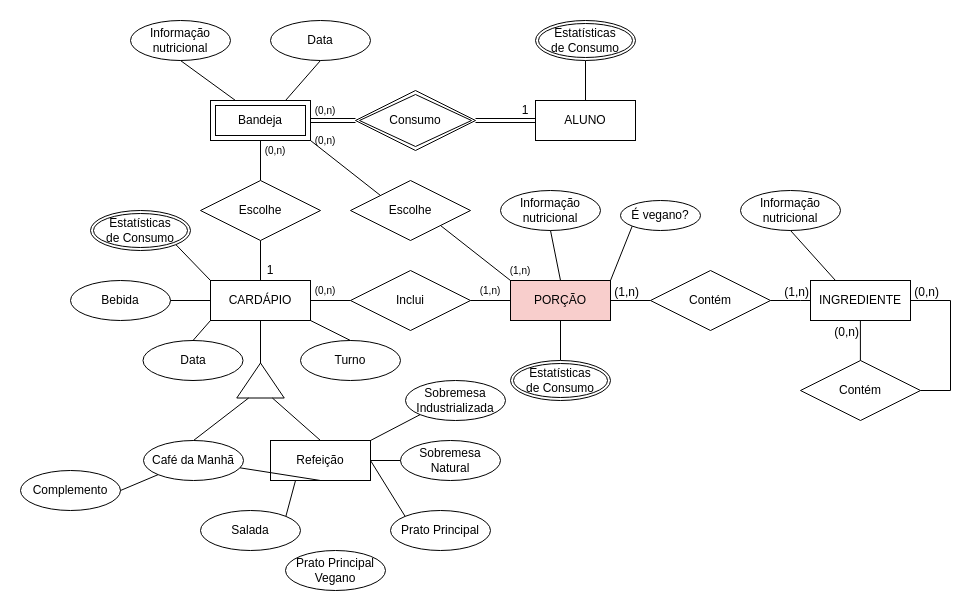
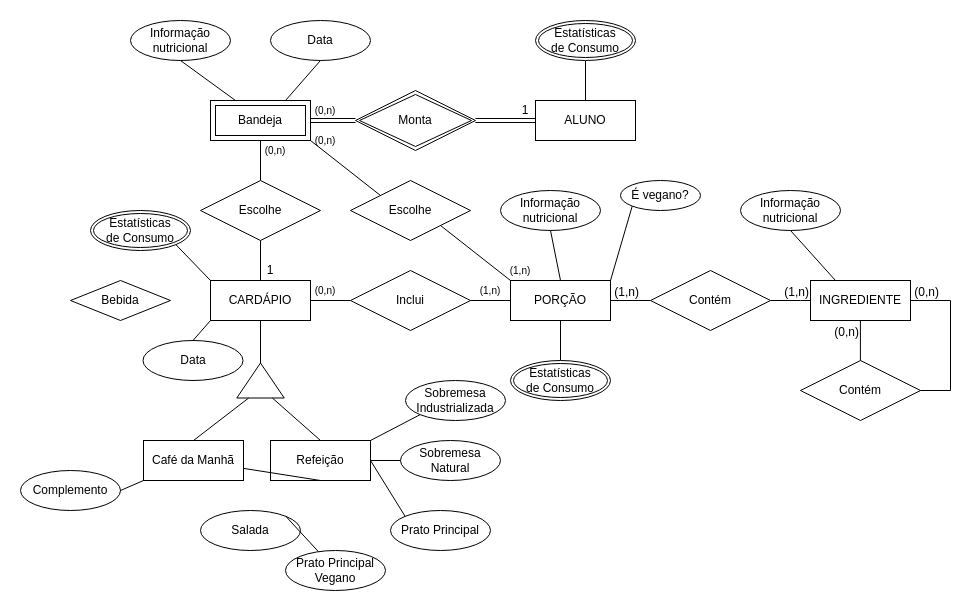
(416, 121) -> (416, 121)
(661, 216) -> (661, 196)
(121, 301) -> (121, 301)
(191, 301) -> none
(561, 301) -> (561, 301)
(331, 331) -> none
(351, 361) -> none
(194, 461) -> (194, 461)
(291, 499) -> (302, 534)
